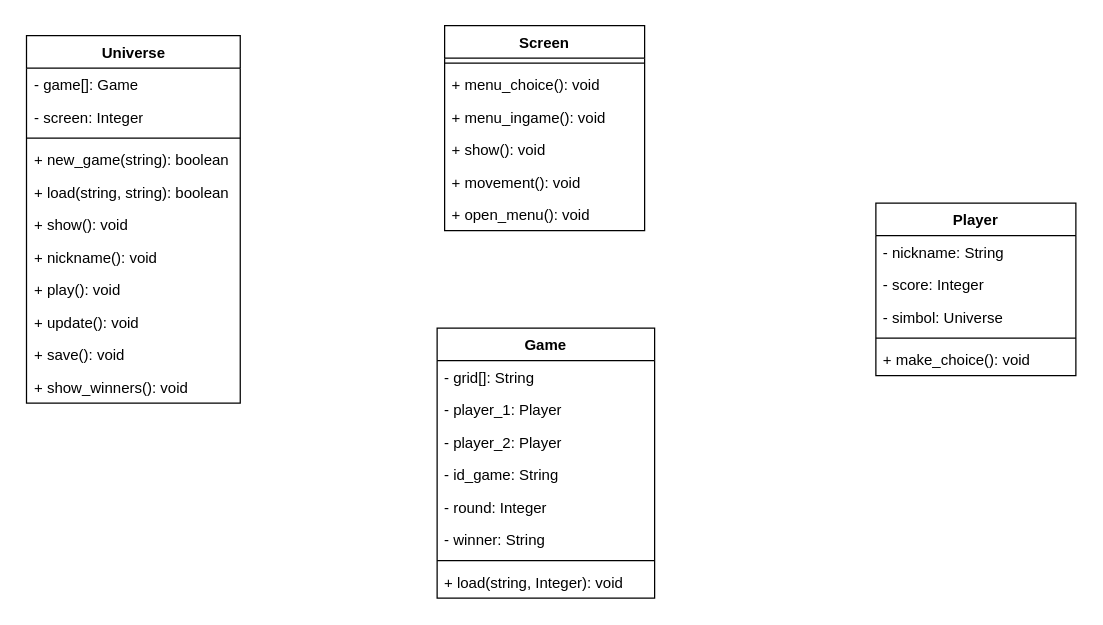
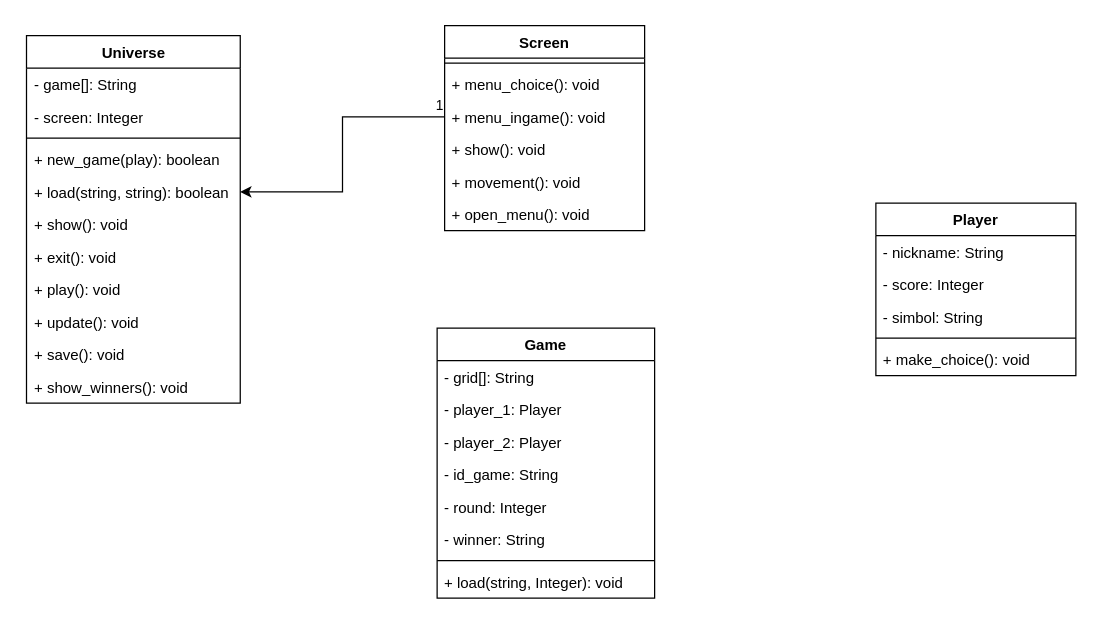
(87, 86) -> (94, 86)
none -> (342, 151)
(135, 170) -> (130, 161)
(100, 258) -> (83, 258)
(947, 318) -> (939, 318)
